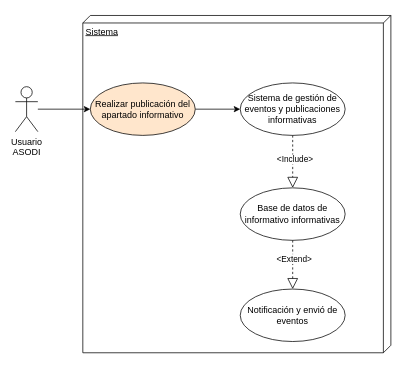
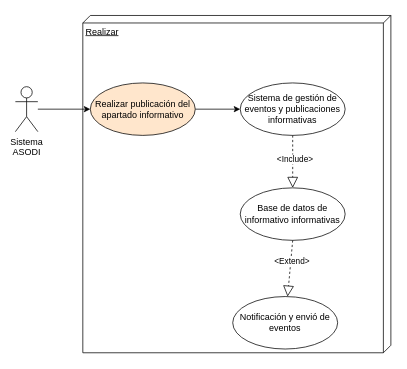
(102, 32) -> (104, 32)
(27, 148) -> (27, 148)
(293, 315) -> (285, 323)
